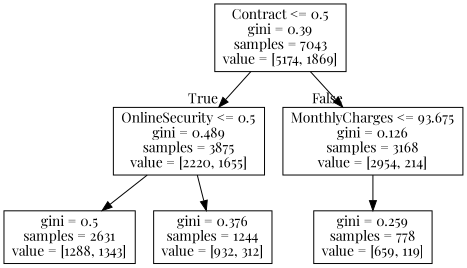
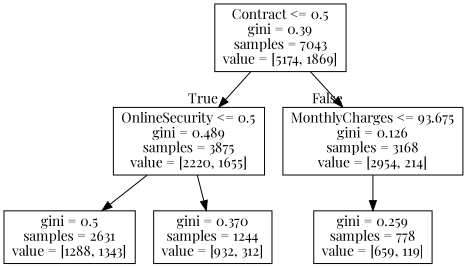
(213, 237) -> (213, 237)
